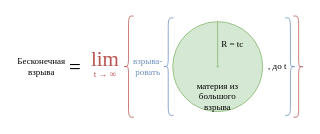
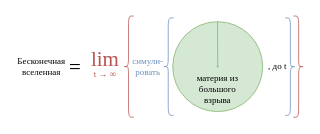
(233, 44) -> none
(42, 66) -> (42, 66)
(148, 66) -> (148, 66)
(218, 96) -> (218, 89)
